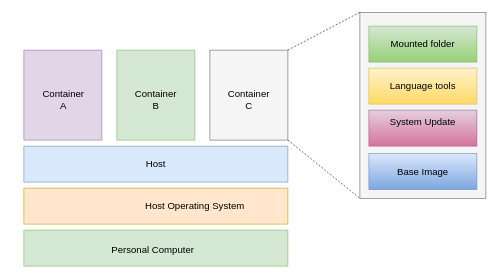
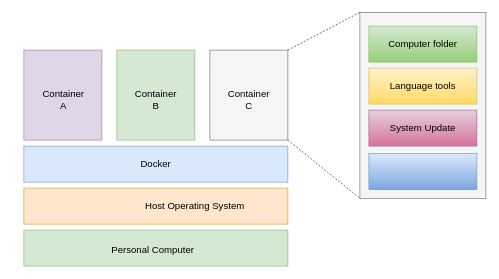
(423, 44) -> (423, 44)
(423, 122) -> (423, 128)
(156, 164) -> (156, 164)
(423, 172) -> none
